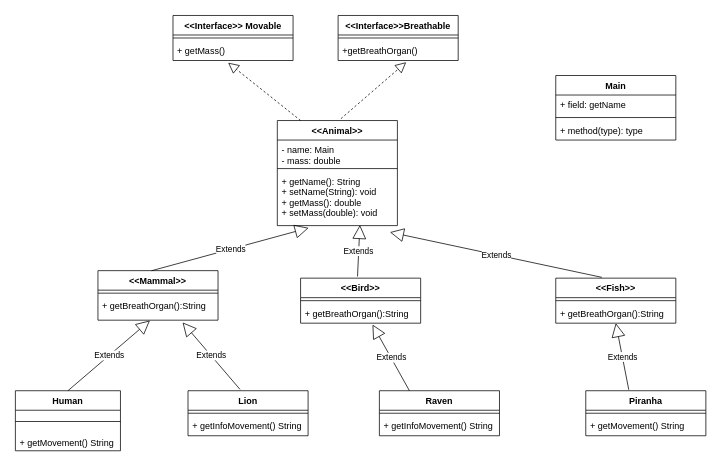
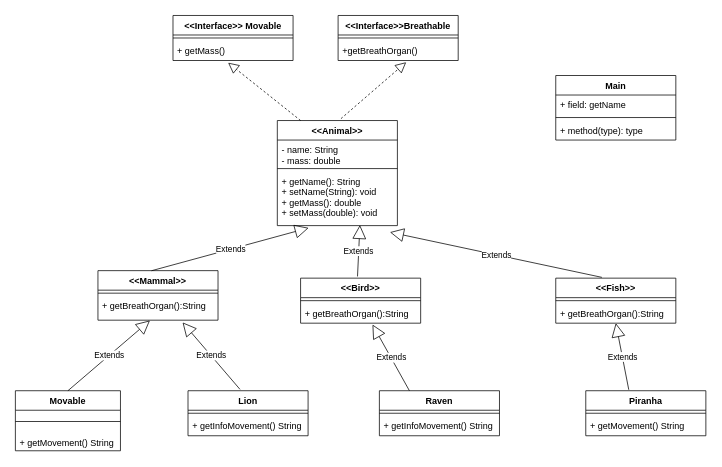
(307, 150) -> (312, 150)
(68, 401) -> (68, 401)
